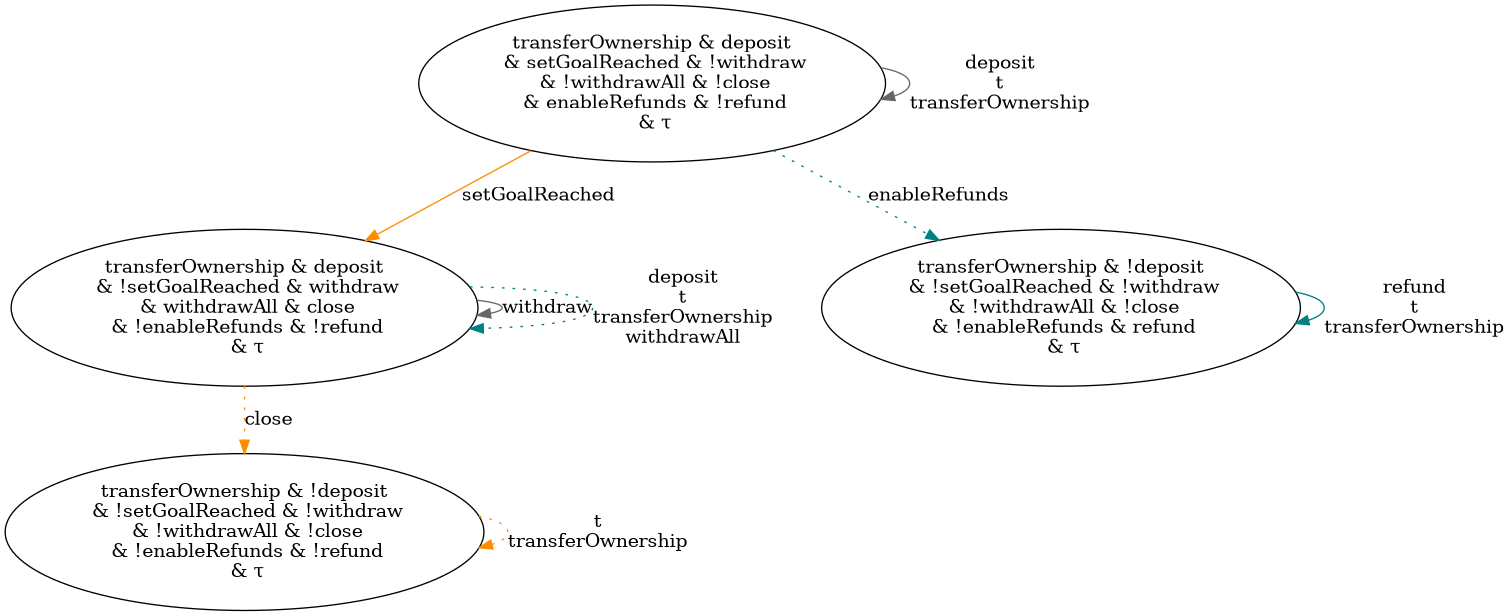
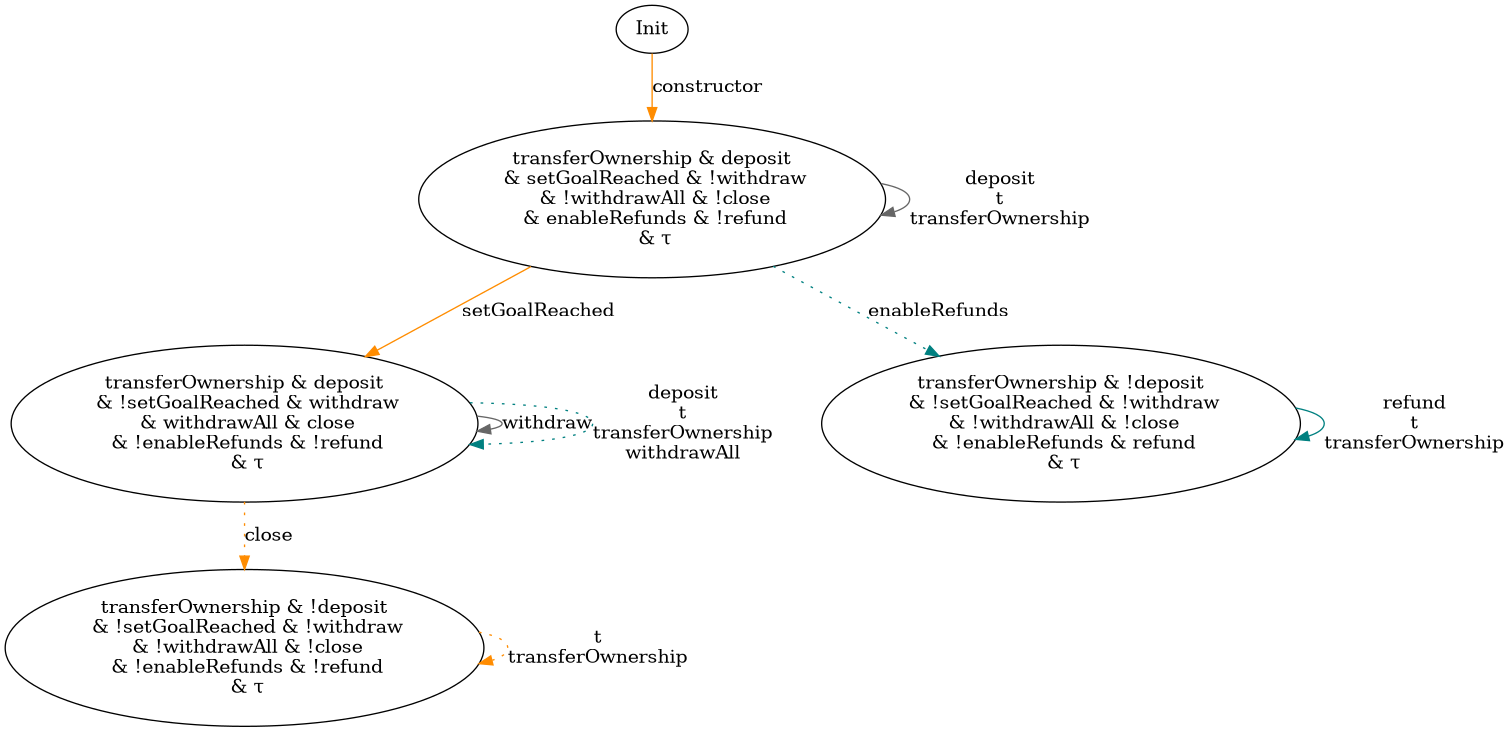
none -> (652, 29)
